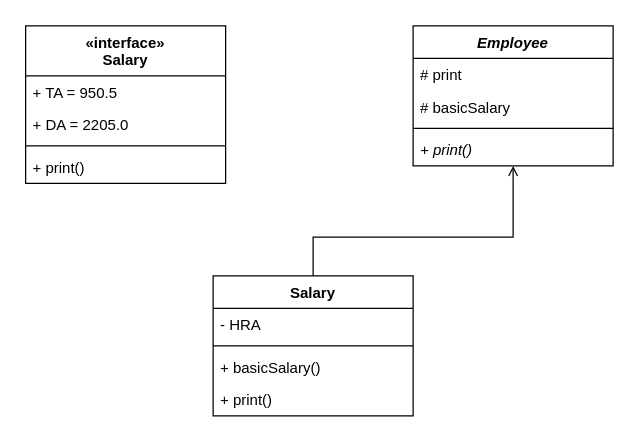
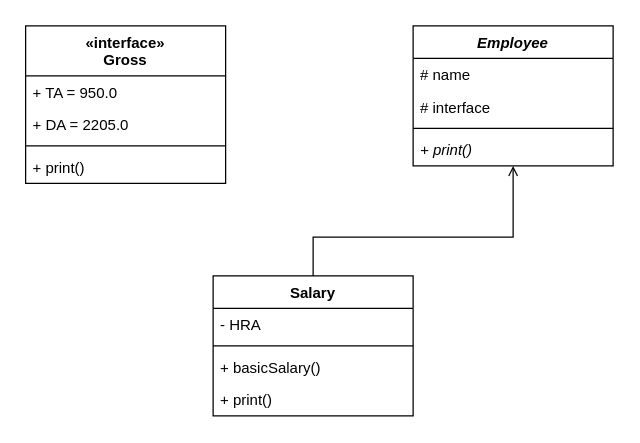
(125, 43) -> (125, 43)
(446, 75) -> (443, 75)
(75, 93) -> (75, 93)
(469, 108) -> (462, 108)
